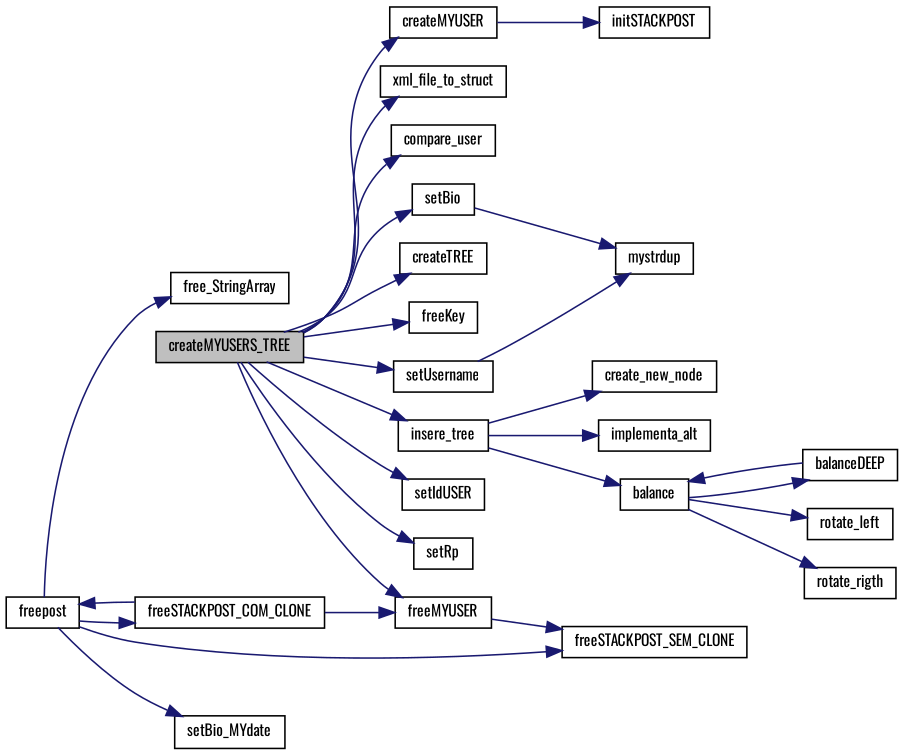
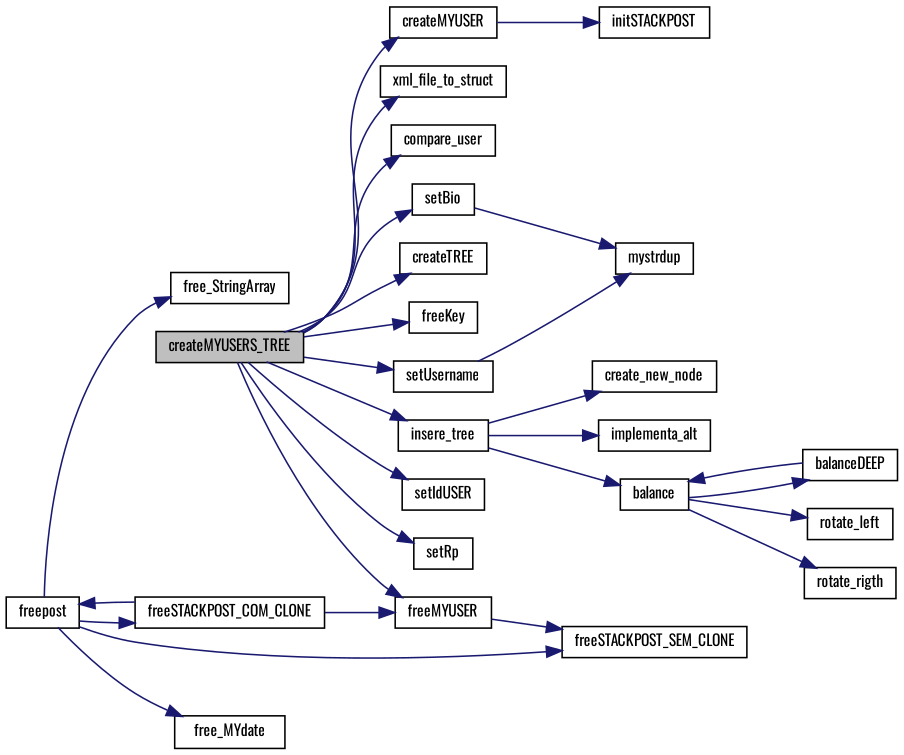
(230, 732) -> (230, 732)
